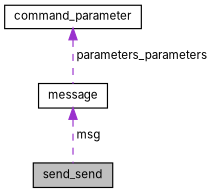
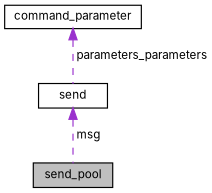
(73, 96) -> (73, 96)
(73, 175) -> (73, 175)
